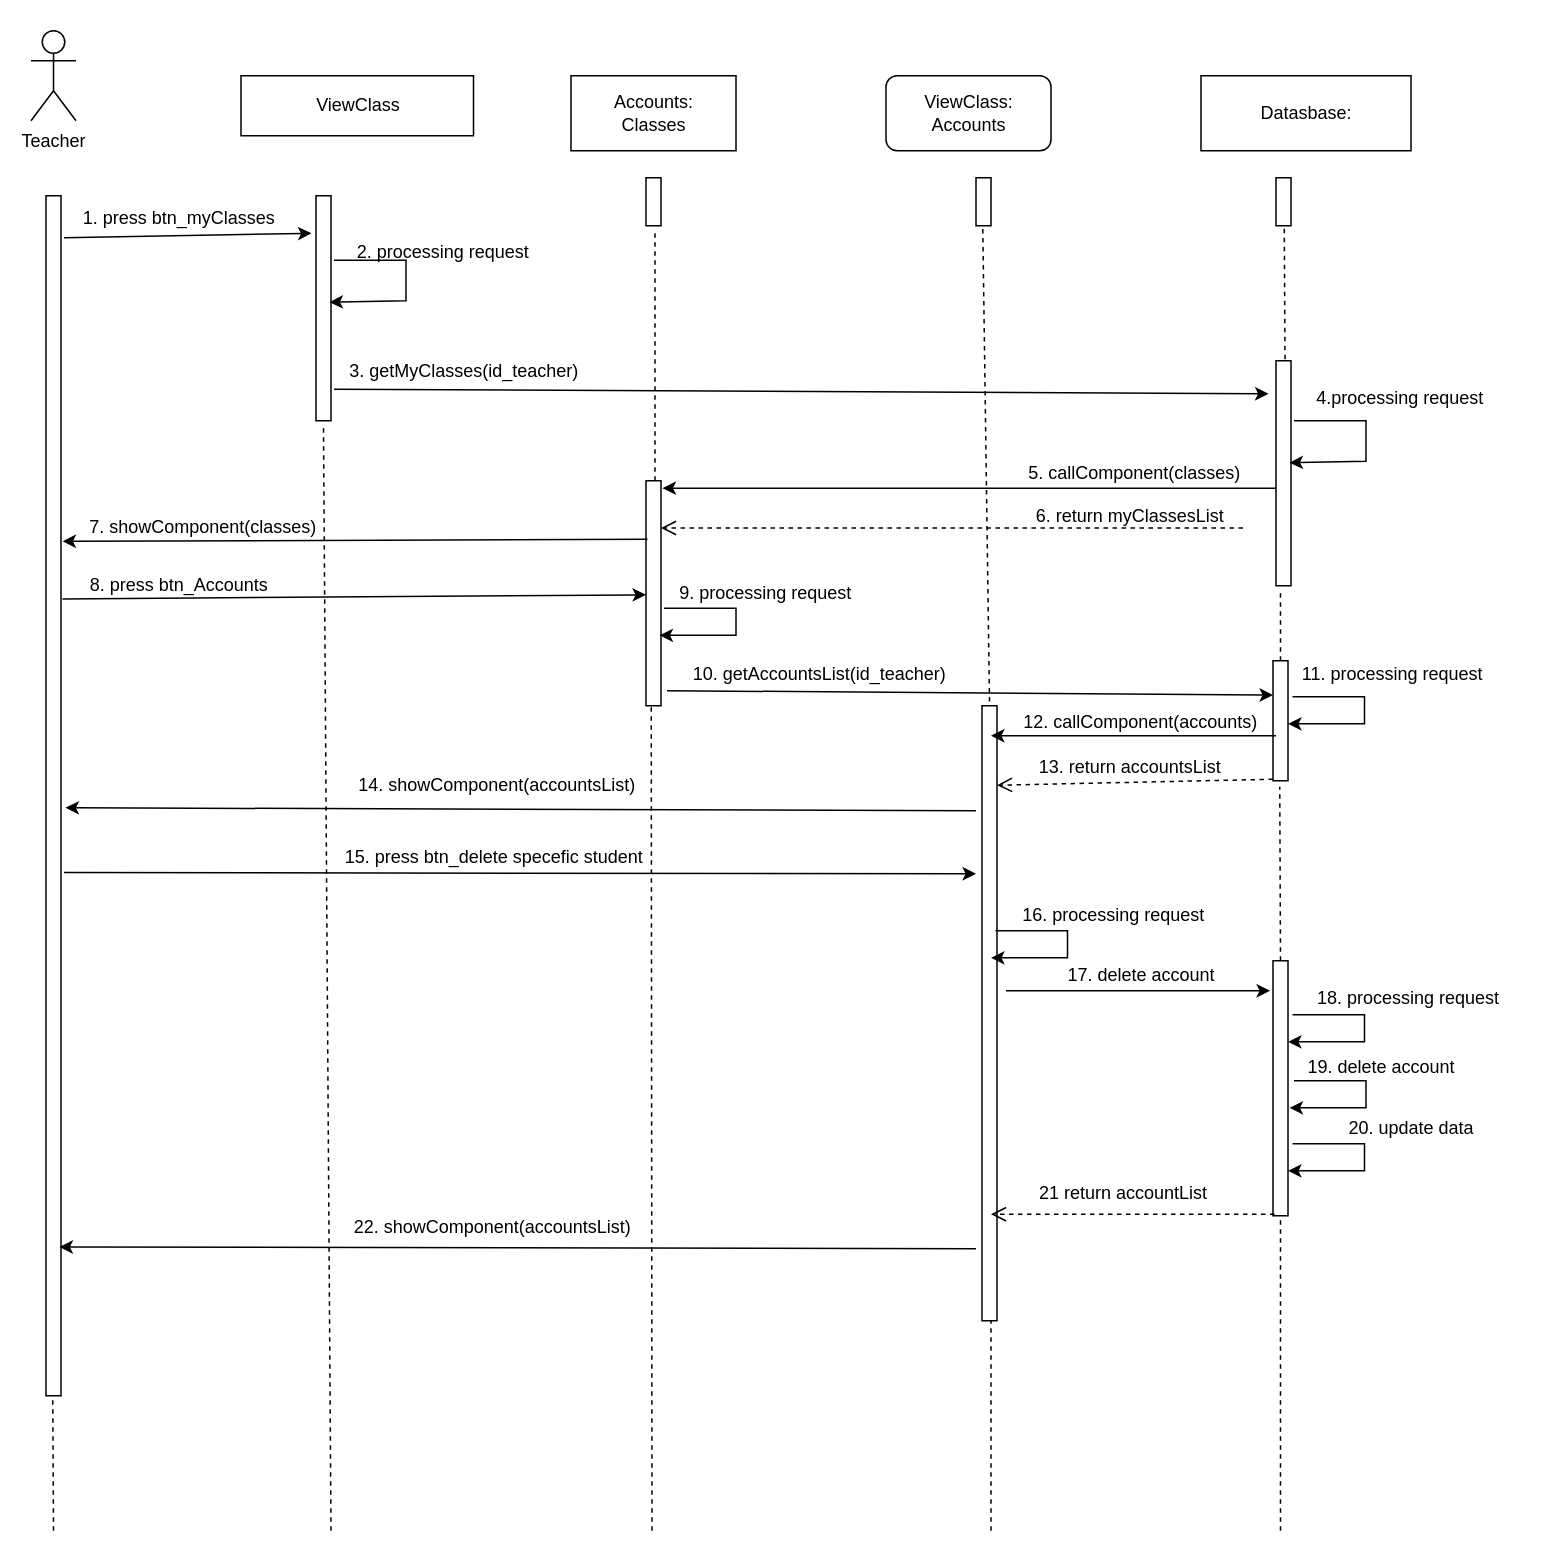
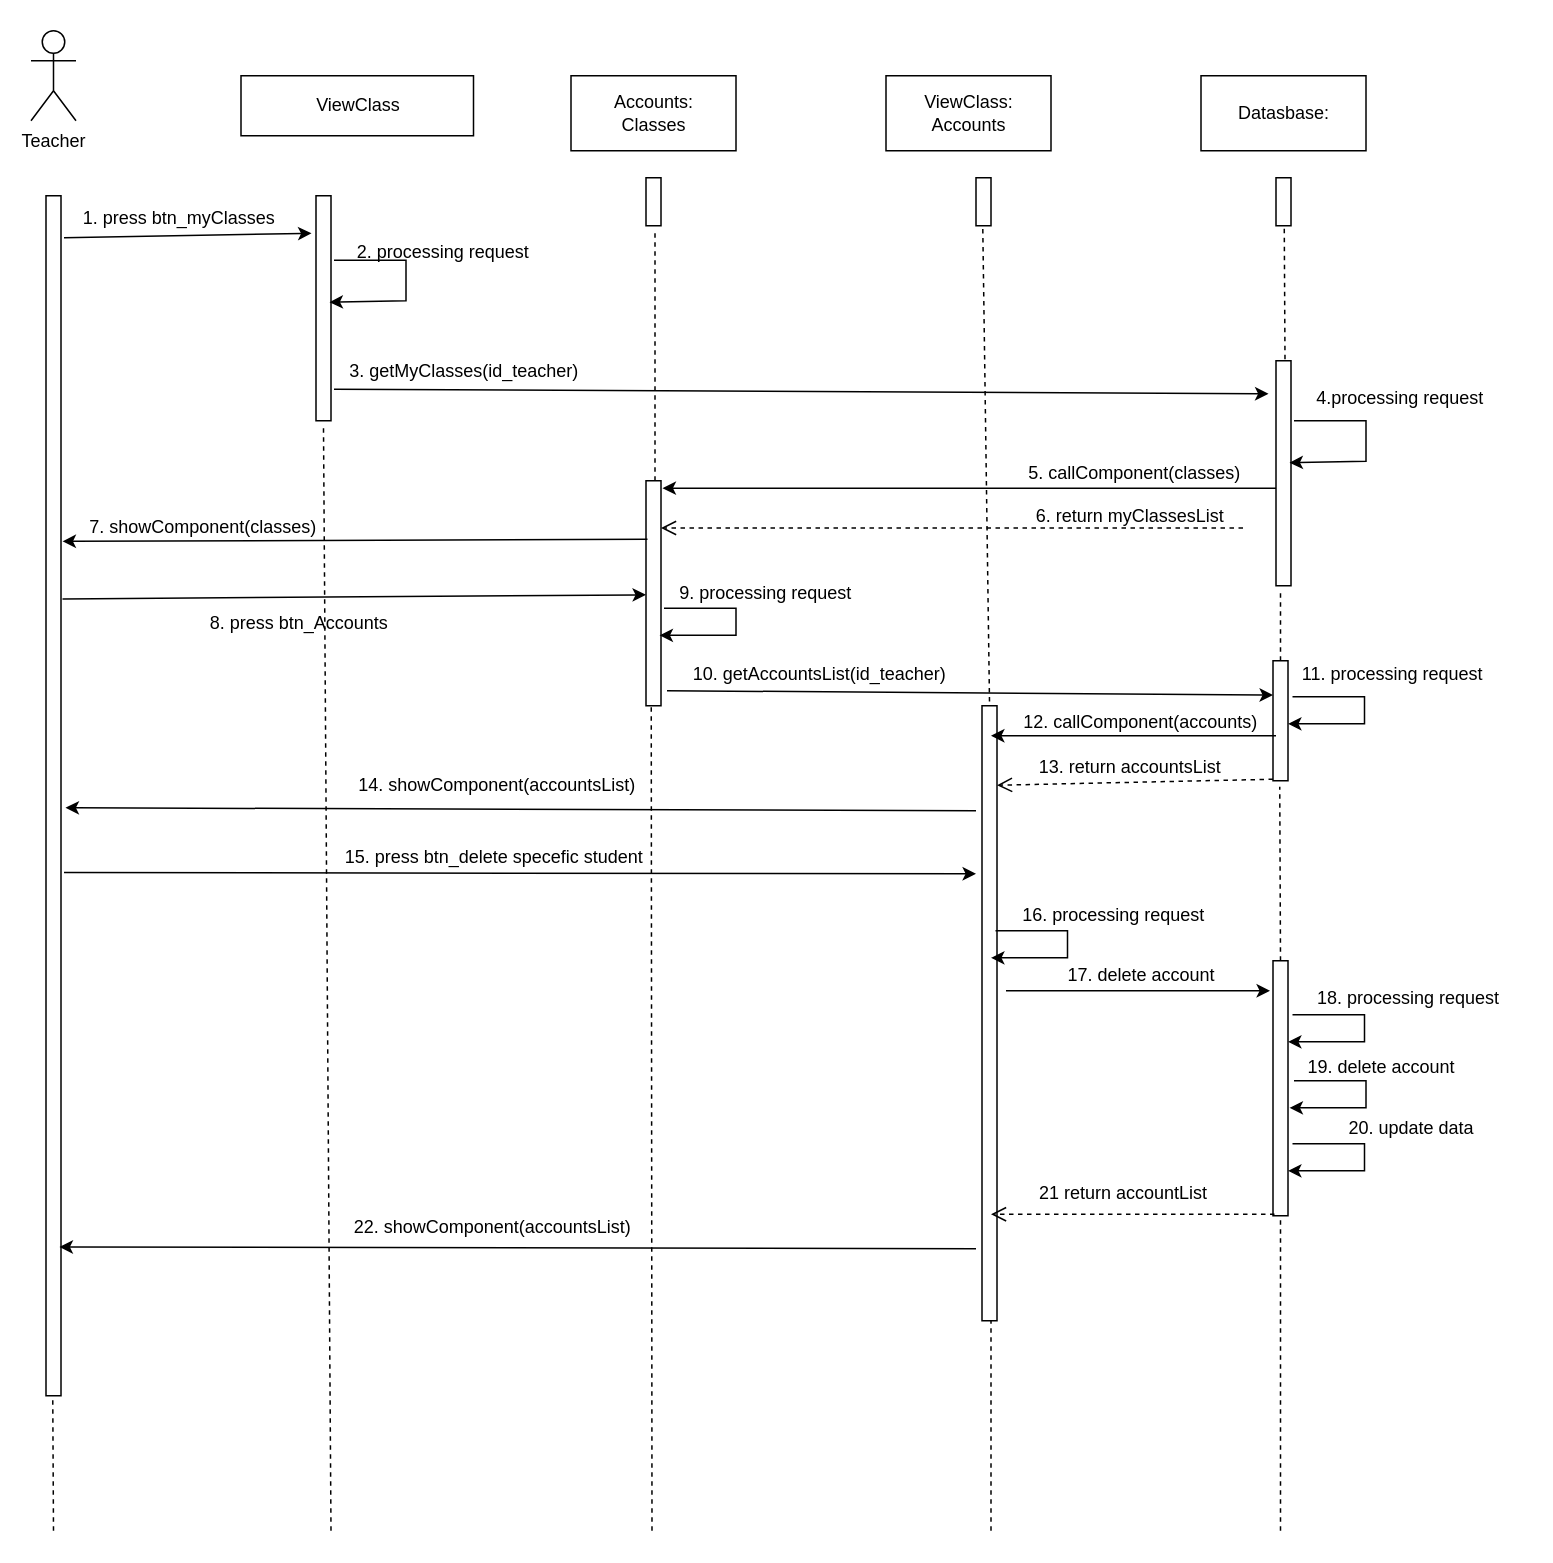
(968, 113) -> (968, 113)
(1306, 113) -> (1283, 113)
(179, 586) -> (299, 623)
